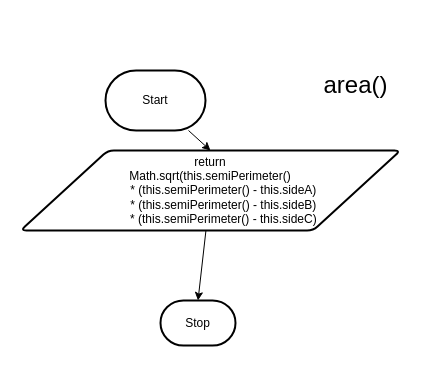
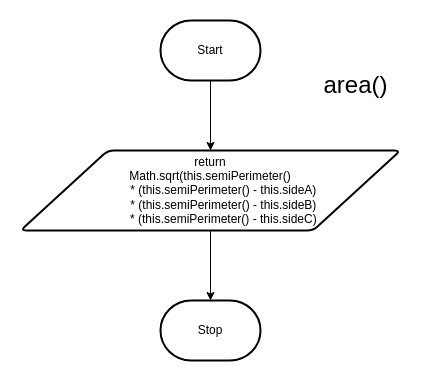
(156, 101) -> (211, 51)
(198, 323) -> (211, 331)
